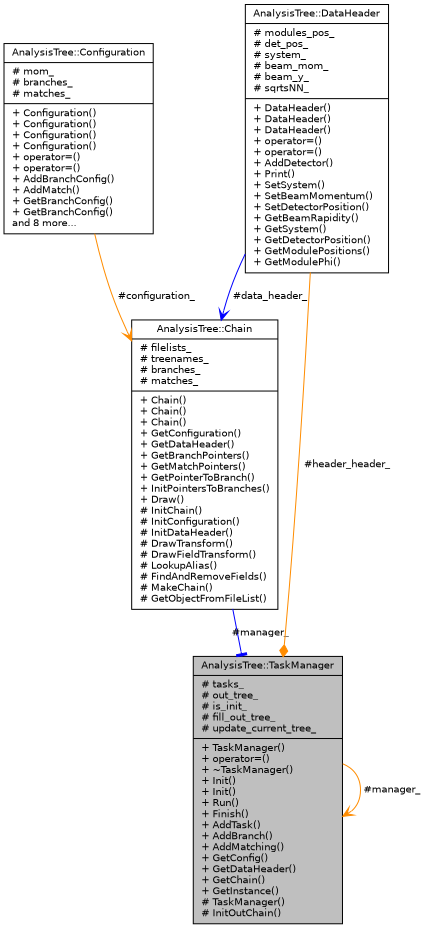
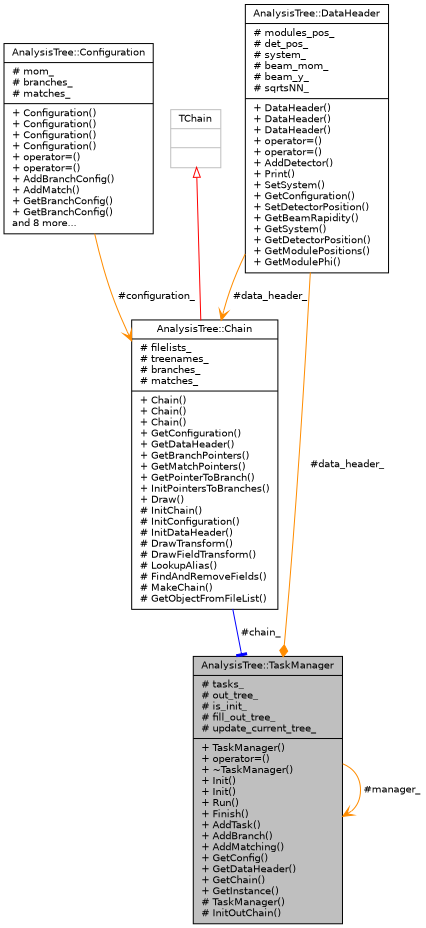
none -> (196, 139)
(313, 196) -> (304, 196)
(233, 282) -> (233, 282)
(346, 465) -> (346, 465)
(259, 633) -> (259, 633)
